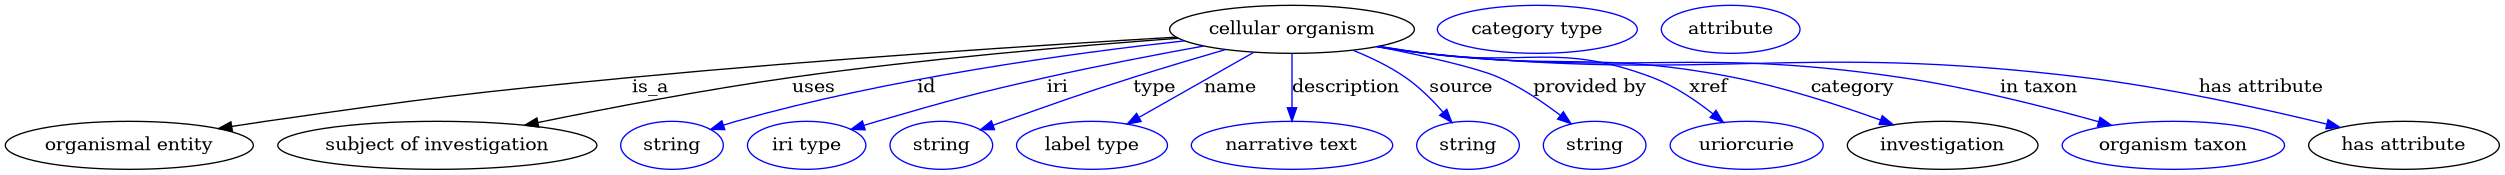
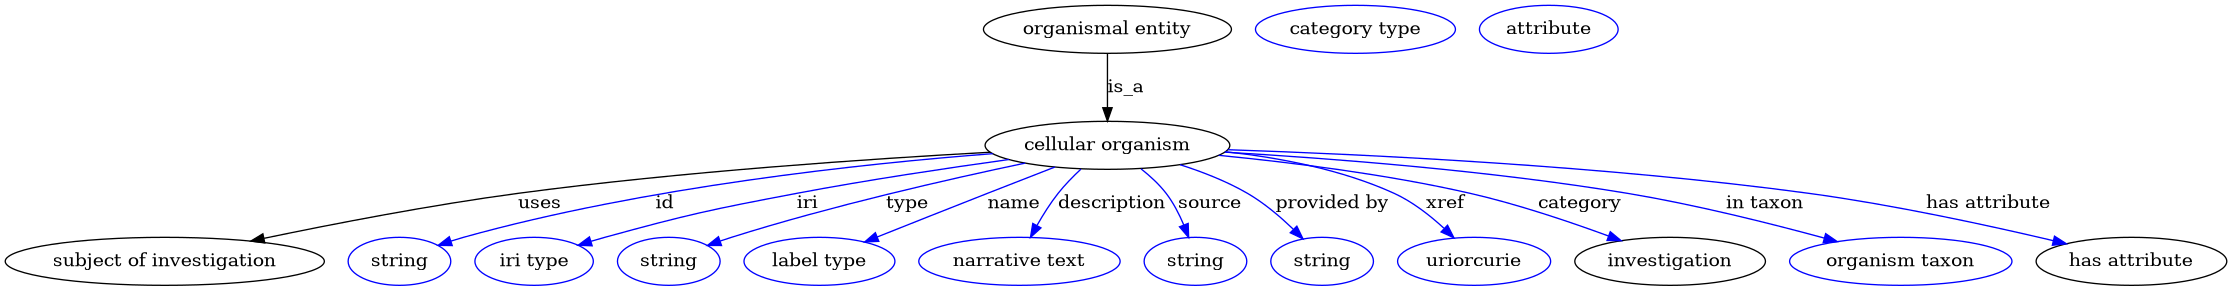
(703, 71) -> (1107, 81)
